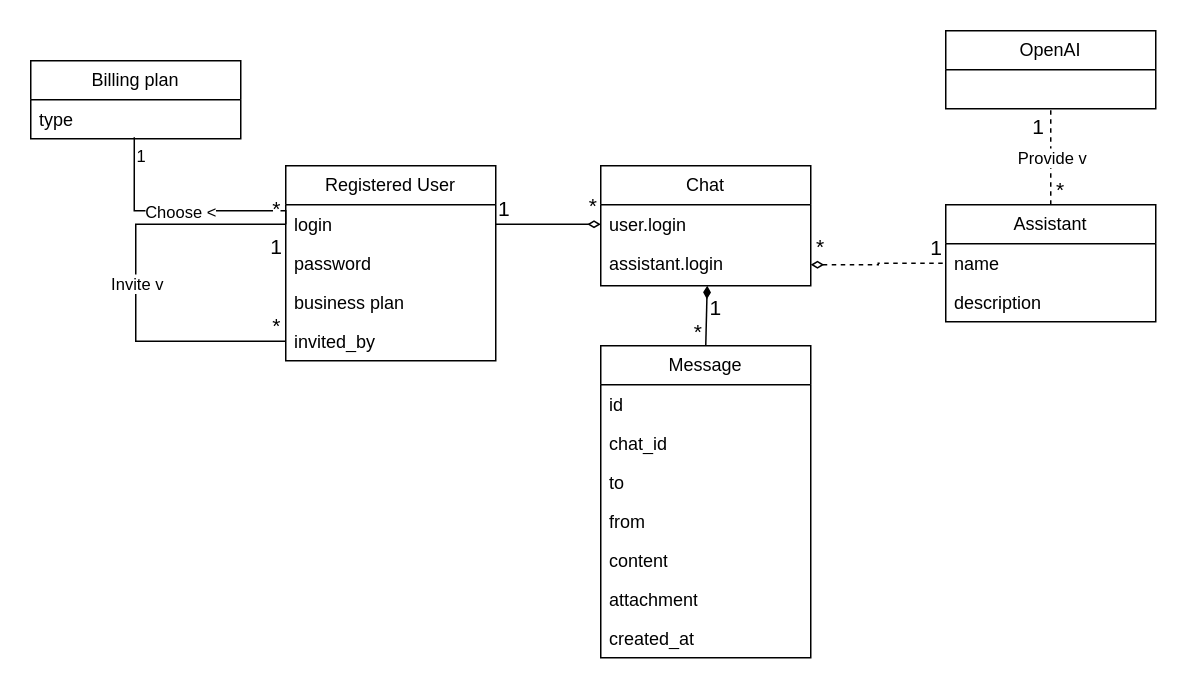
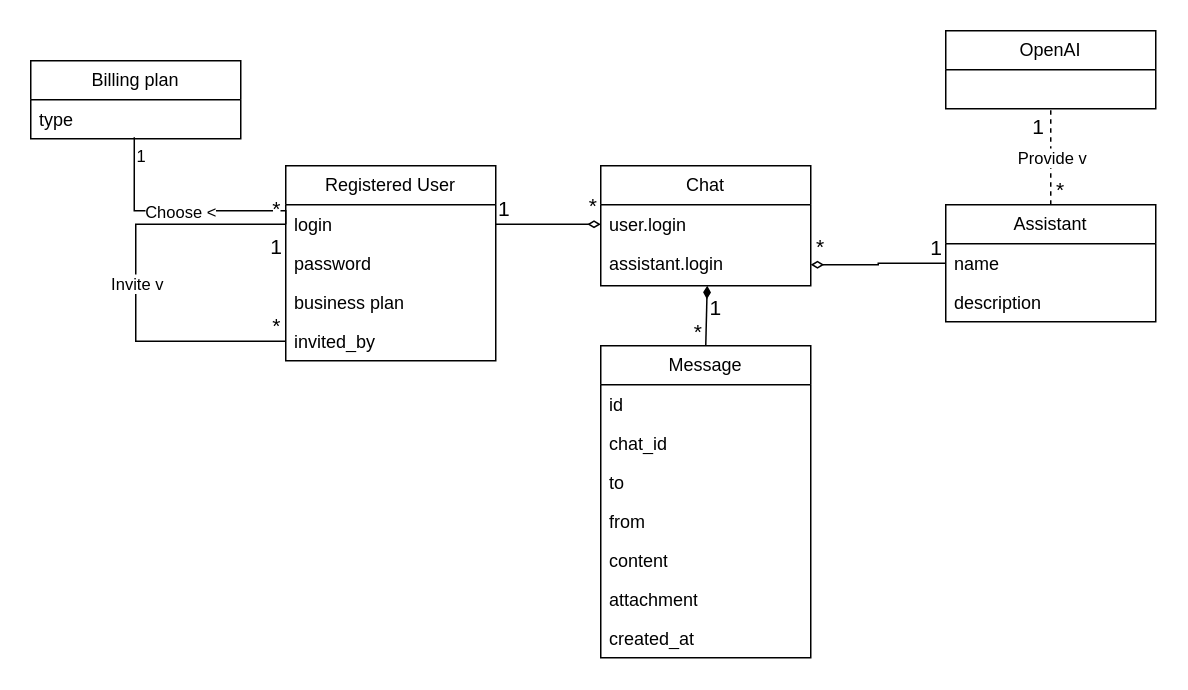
(884, 263) -> (884, 263)
